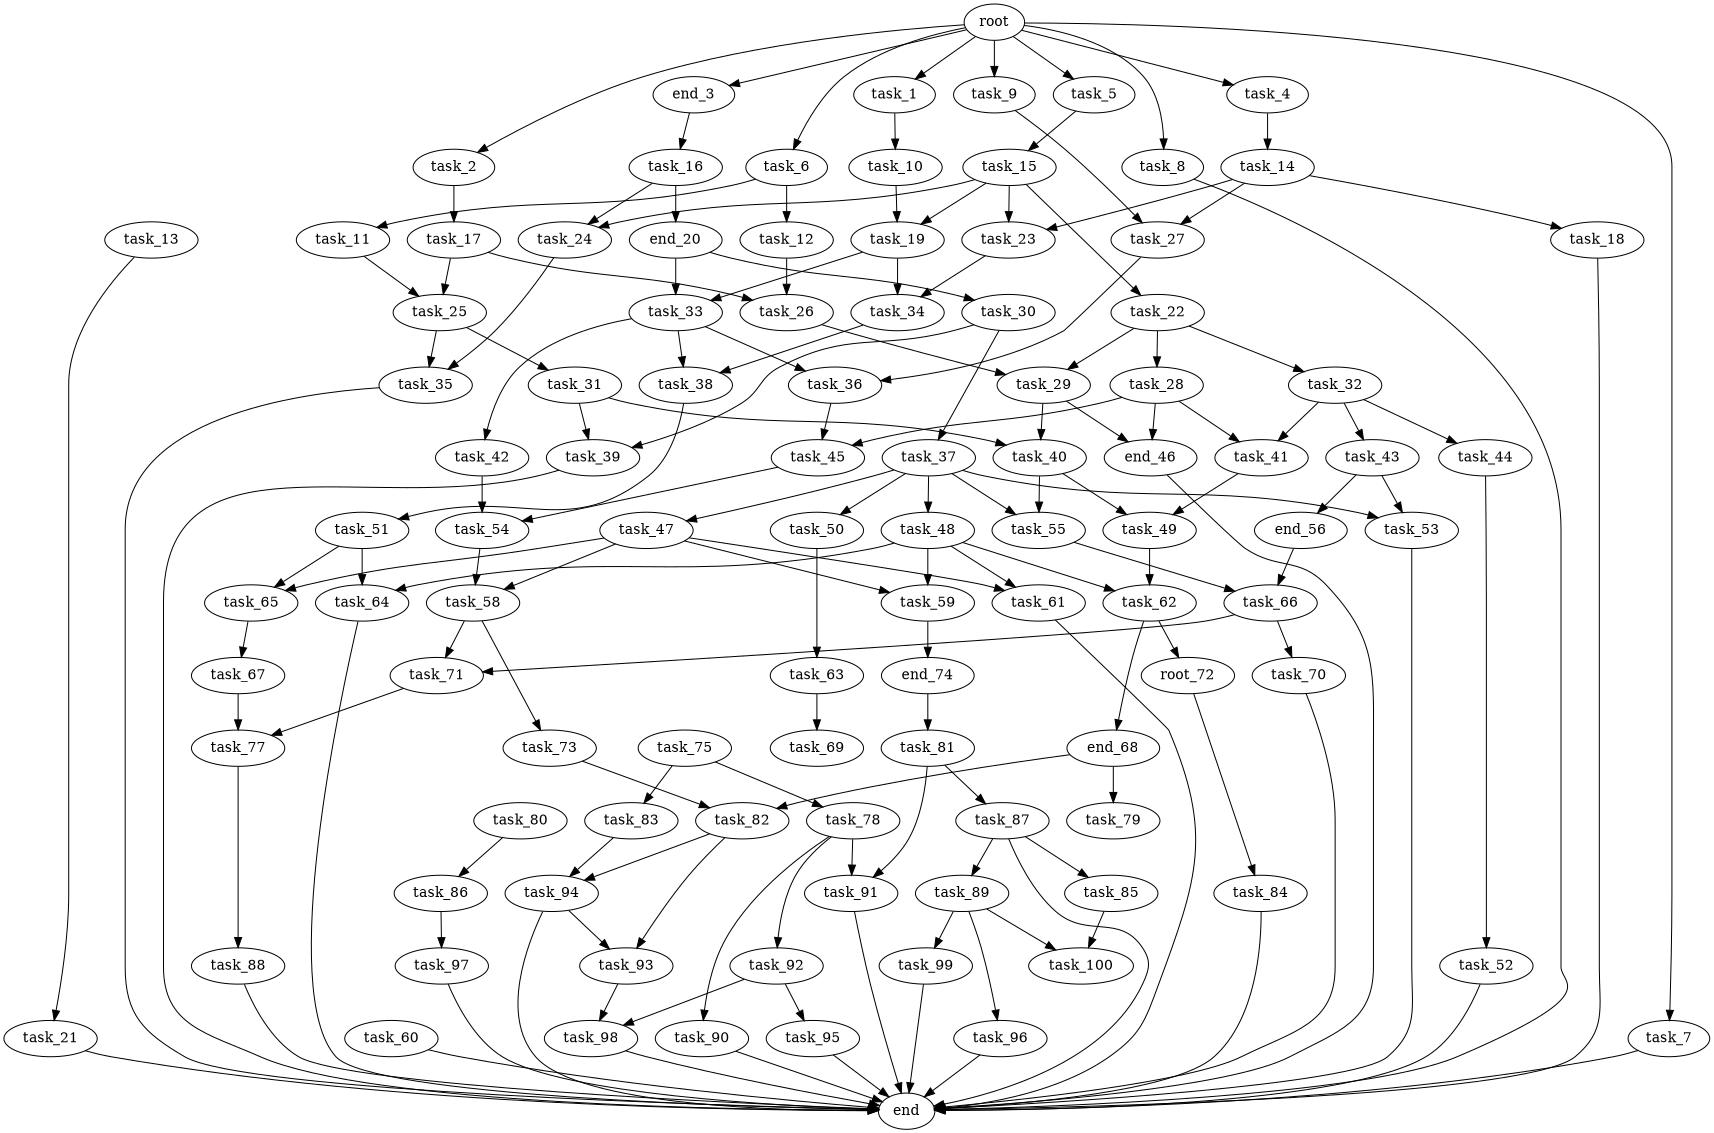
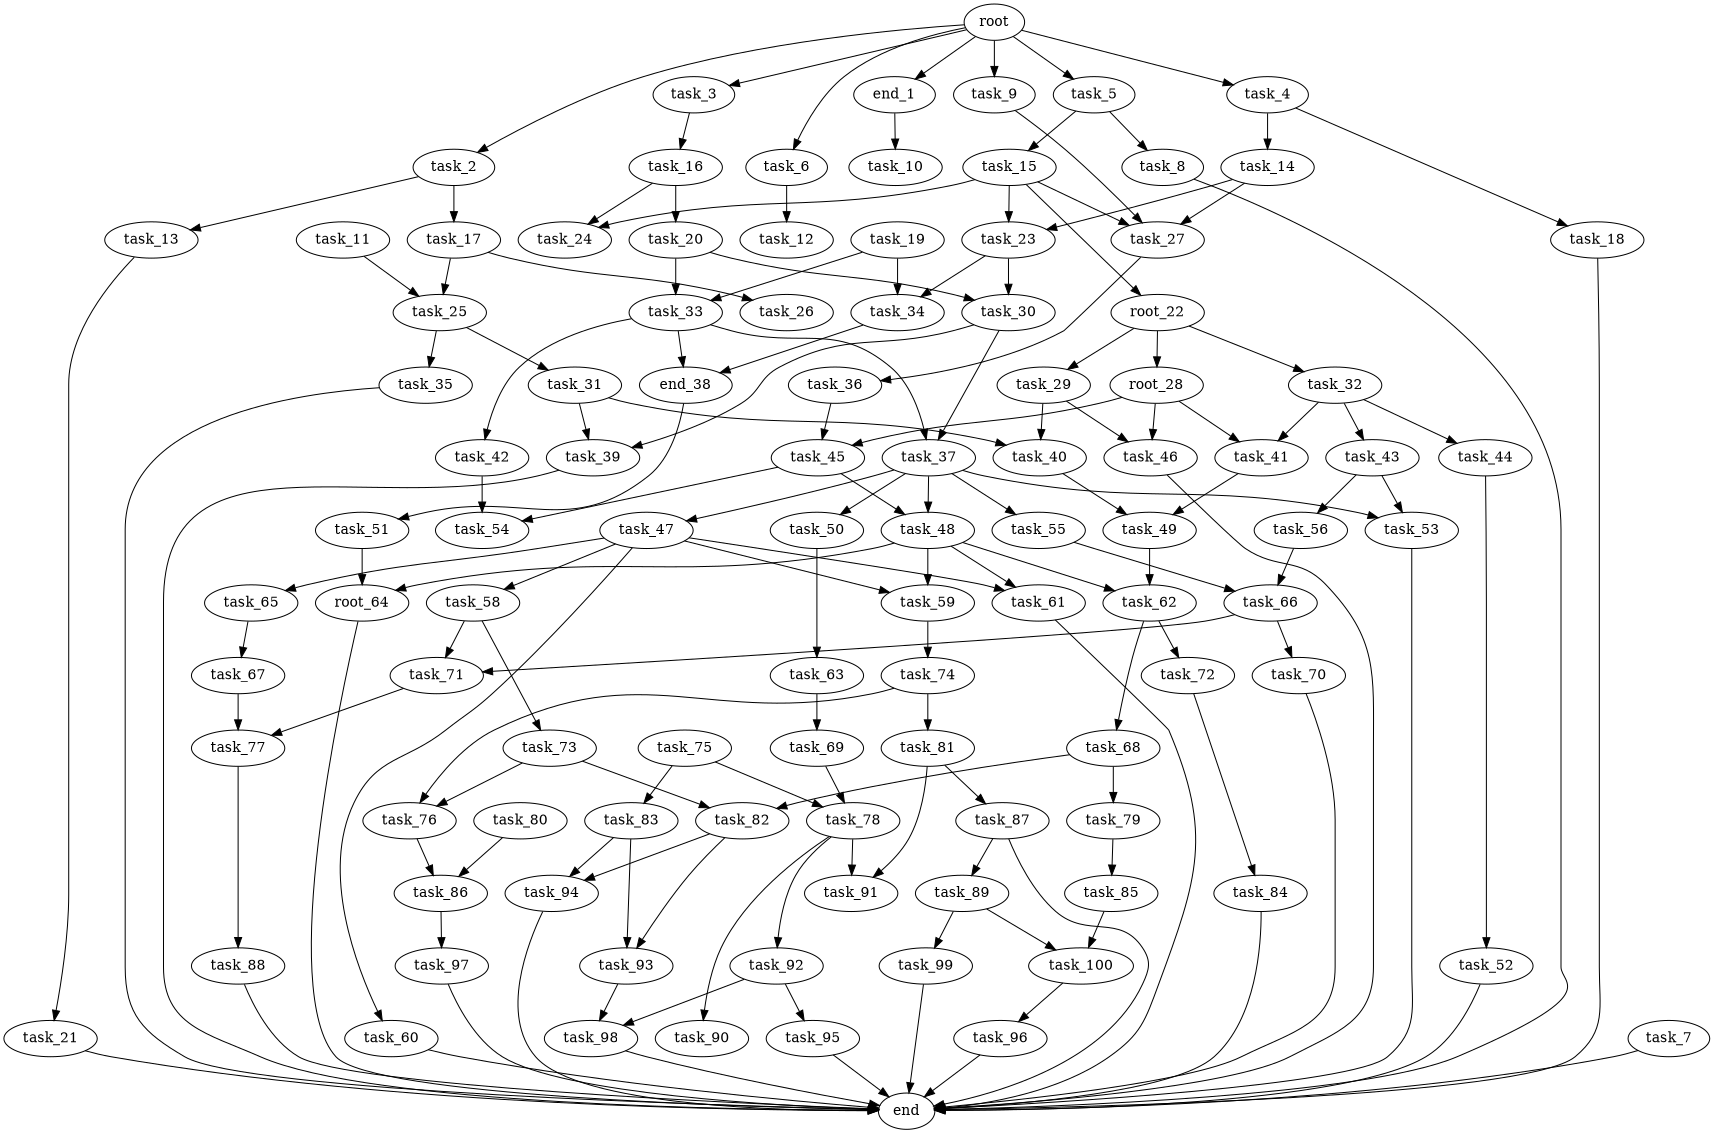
(1134, 68) -> (1125, 127)
(694, 95) -> (694, 95)
(895, 95) -> (895, 95)
(1431, 199) -> (1427, 165)
(896, 201) -> none
(958, 201) -> (1079, 201)
none -> (310, 202)
(571, 203) -> none
(676, 240) -> (676, 240)
(1672, 243) -> none
(787, 271) -> none
none -> (1008, 271)
(1158, 313) -> (1158, 313)
(510, 315) -> none
(751, 347) -> (864, 350)
(909, 349) -> none
(686, 385) -> (686, 385)
(1157, 385) -> (1157, 385)
(1151, 458) -> (1151, 458)
none -> (867, 490)
(1039, 492) -> none
(1301, 530) -> (1301, 530)
(311, 564) -> none
(478, 564) -> none
(362, 603) -> (362, 603)
(928, 676) -> (928, 676)
(1188, 676) -> (1188, 676)
(1113, 748) -> (1113, 748)
none -> (414, 750)
none -> (833, 780)
none -> (410, 821)
(1053, 854) -> (1112, 852)
(585, 926) -> (629, 888)
(985, 960) -> (1045, 999)
(874, 998) -> none
(804, 1075) -> none
